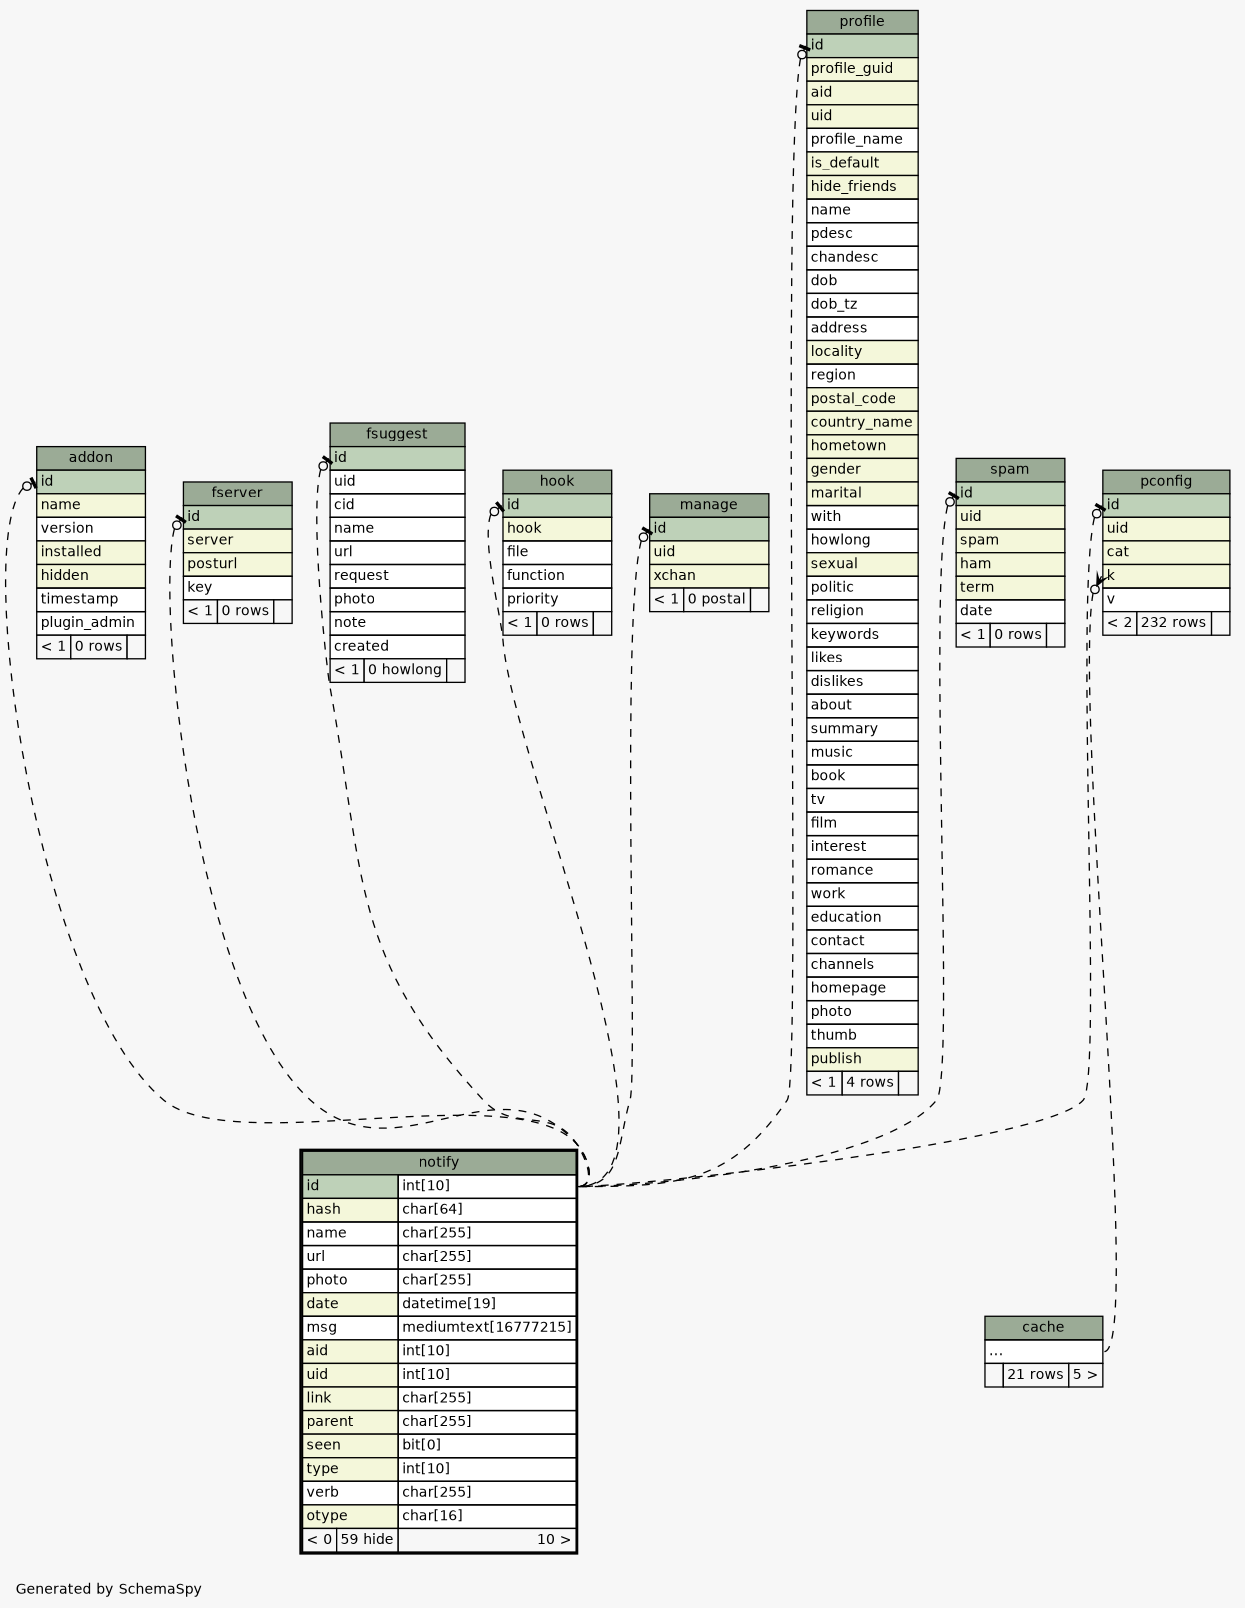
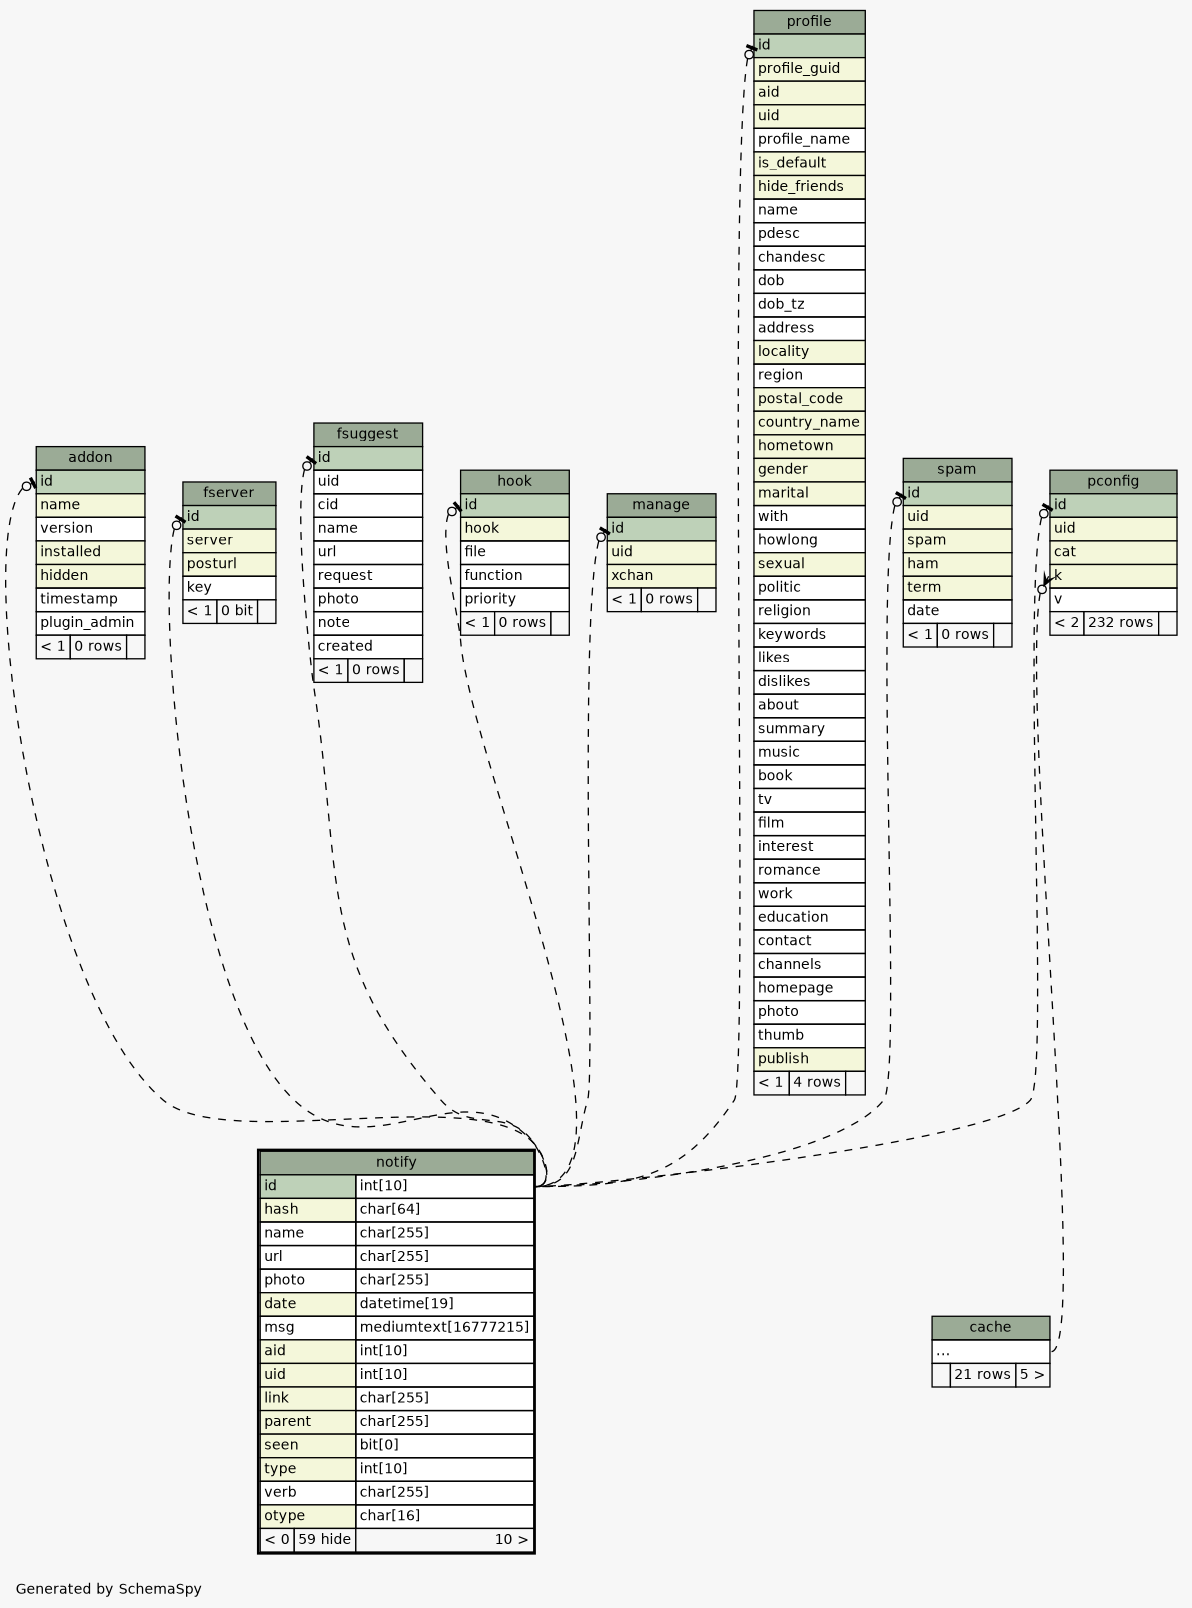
(717, 599) -> (669, 599)
(246, 611) -> (237, 611)
(405, 670) -> (376, 670)
